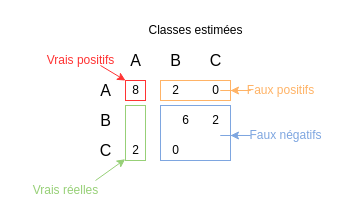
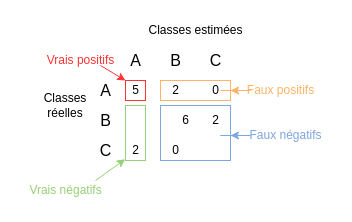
(136, 91) -> (136, 91)
none -> (66, 106)
(66, 191) -> (66, 191)
